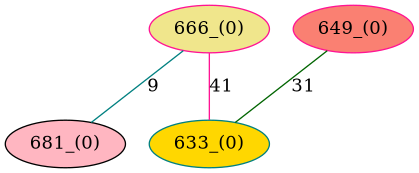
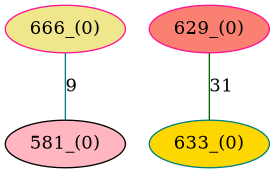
(353, 29) -> (209, 29)
(209, 87) -> none
(65, 144) -> (65, 144)
